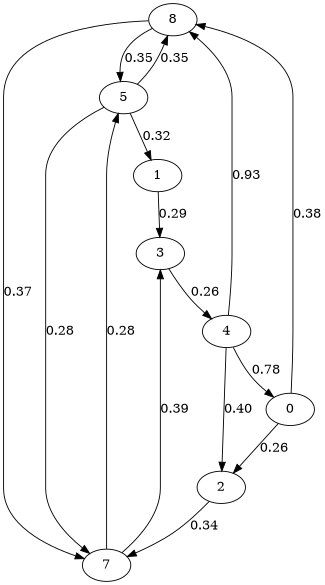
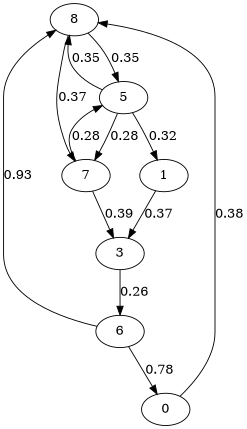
(173, 215) -> (159, 215)
(227, 331) -> (120, 331)
(221, 487) -> none
